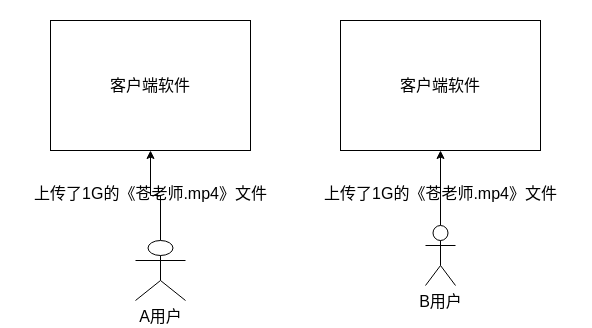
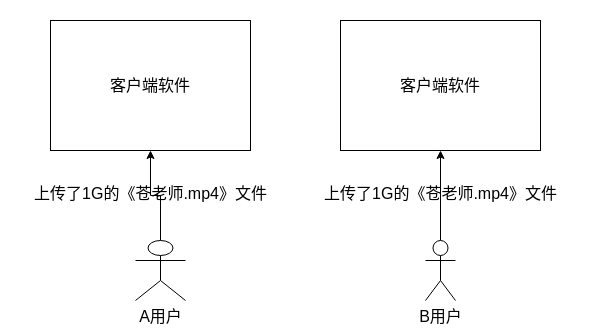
(441, 256) -> (441, 271)
